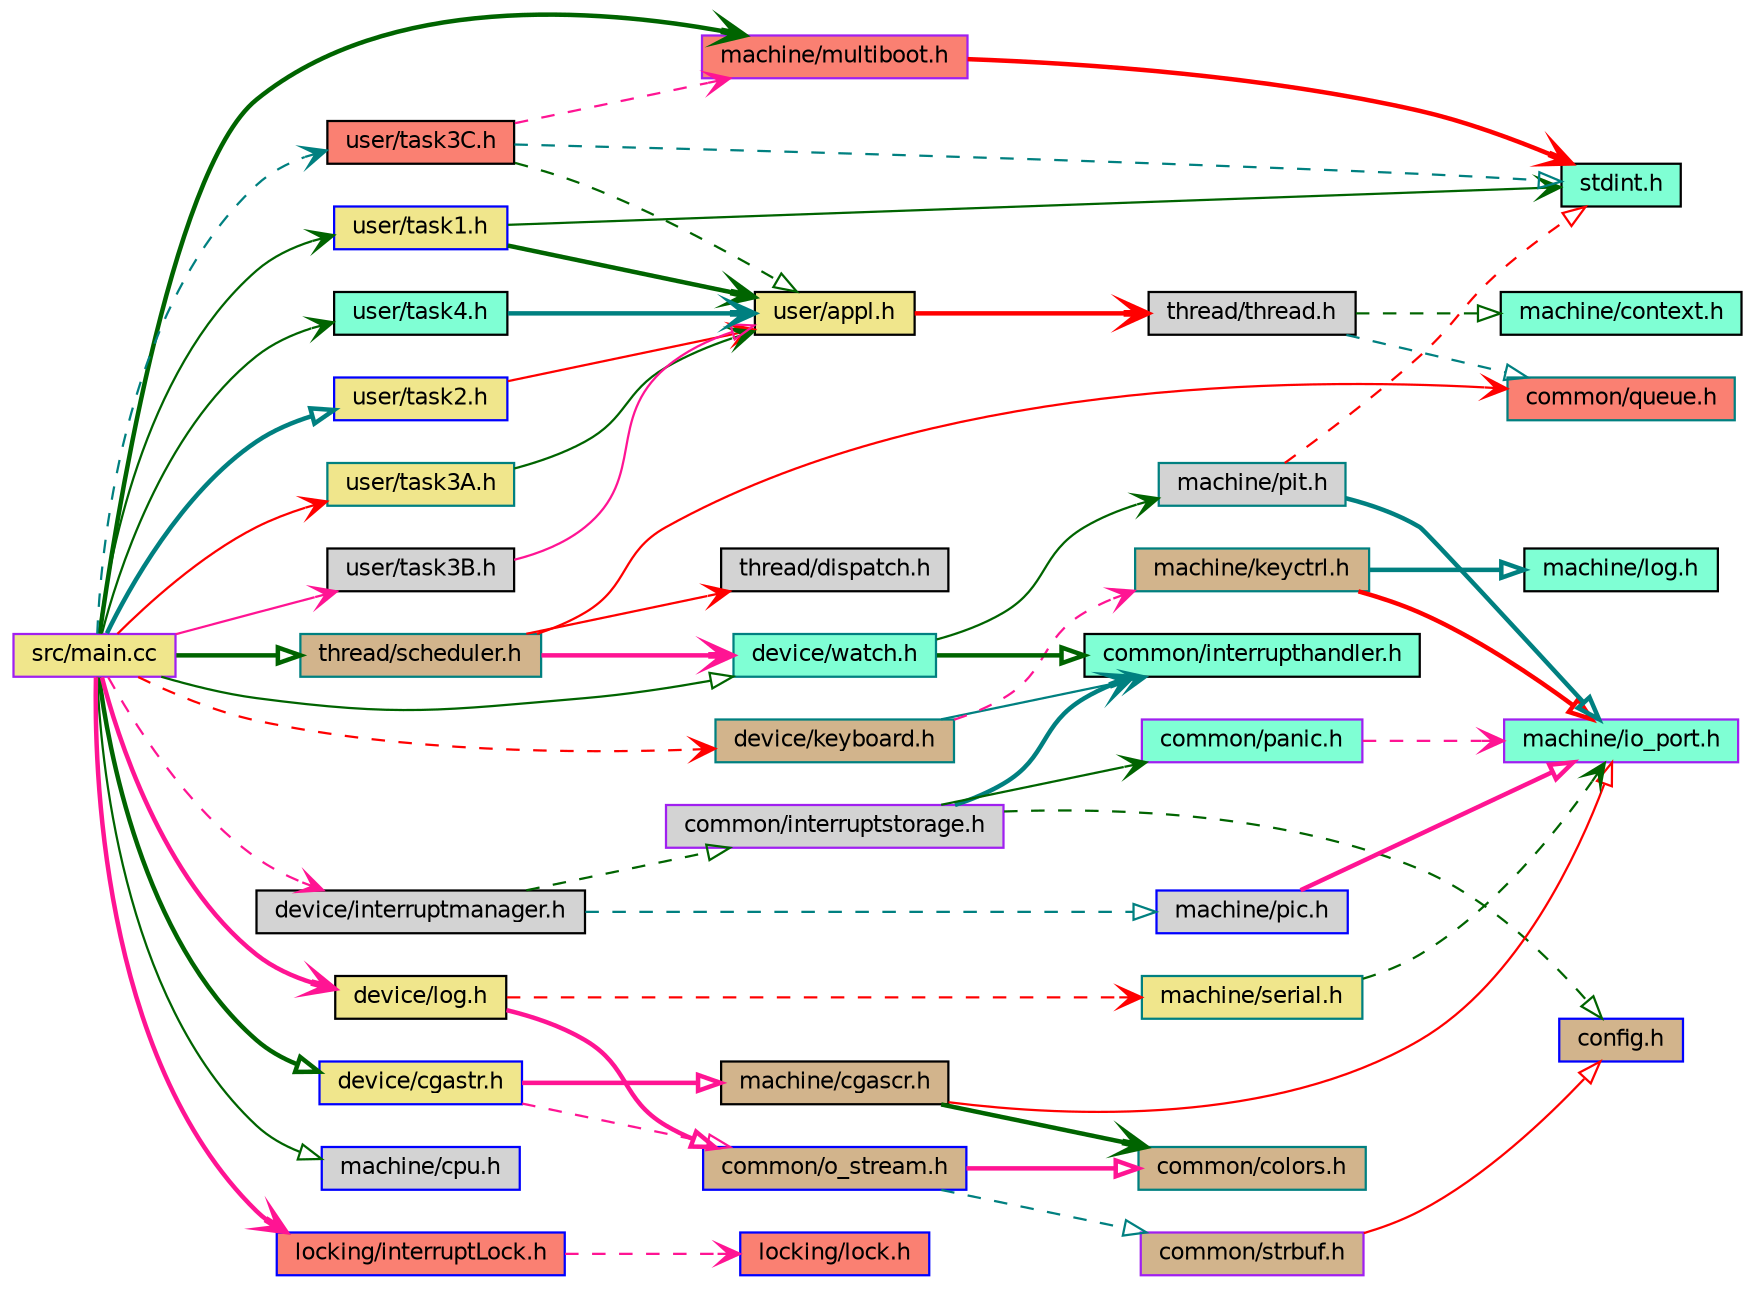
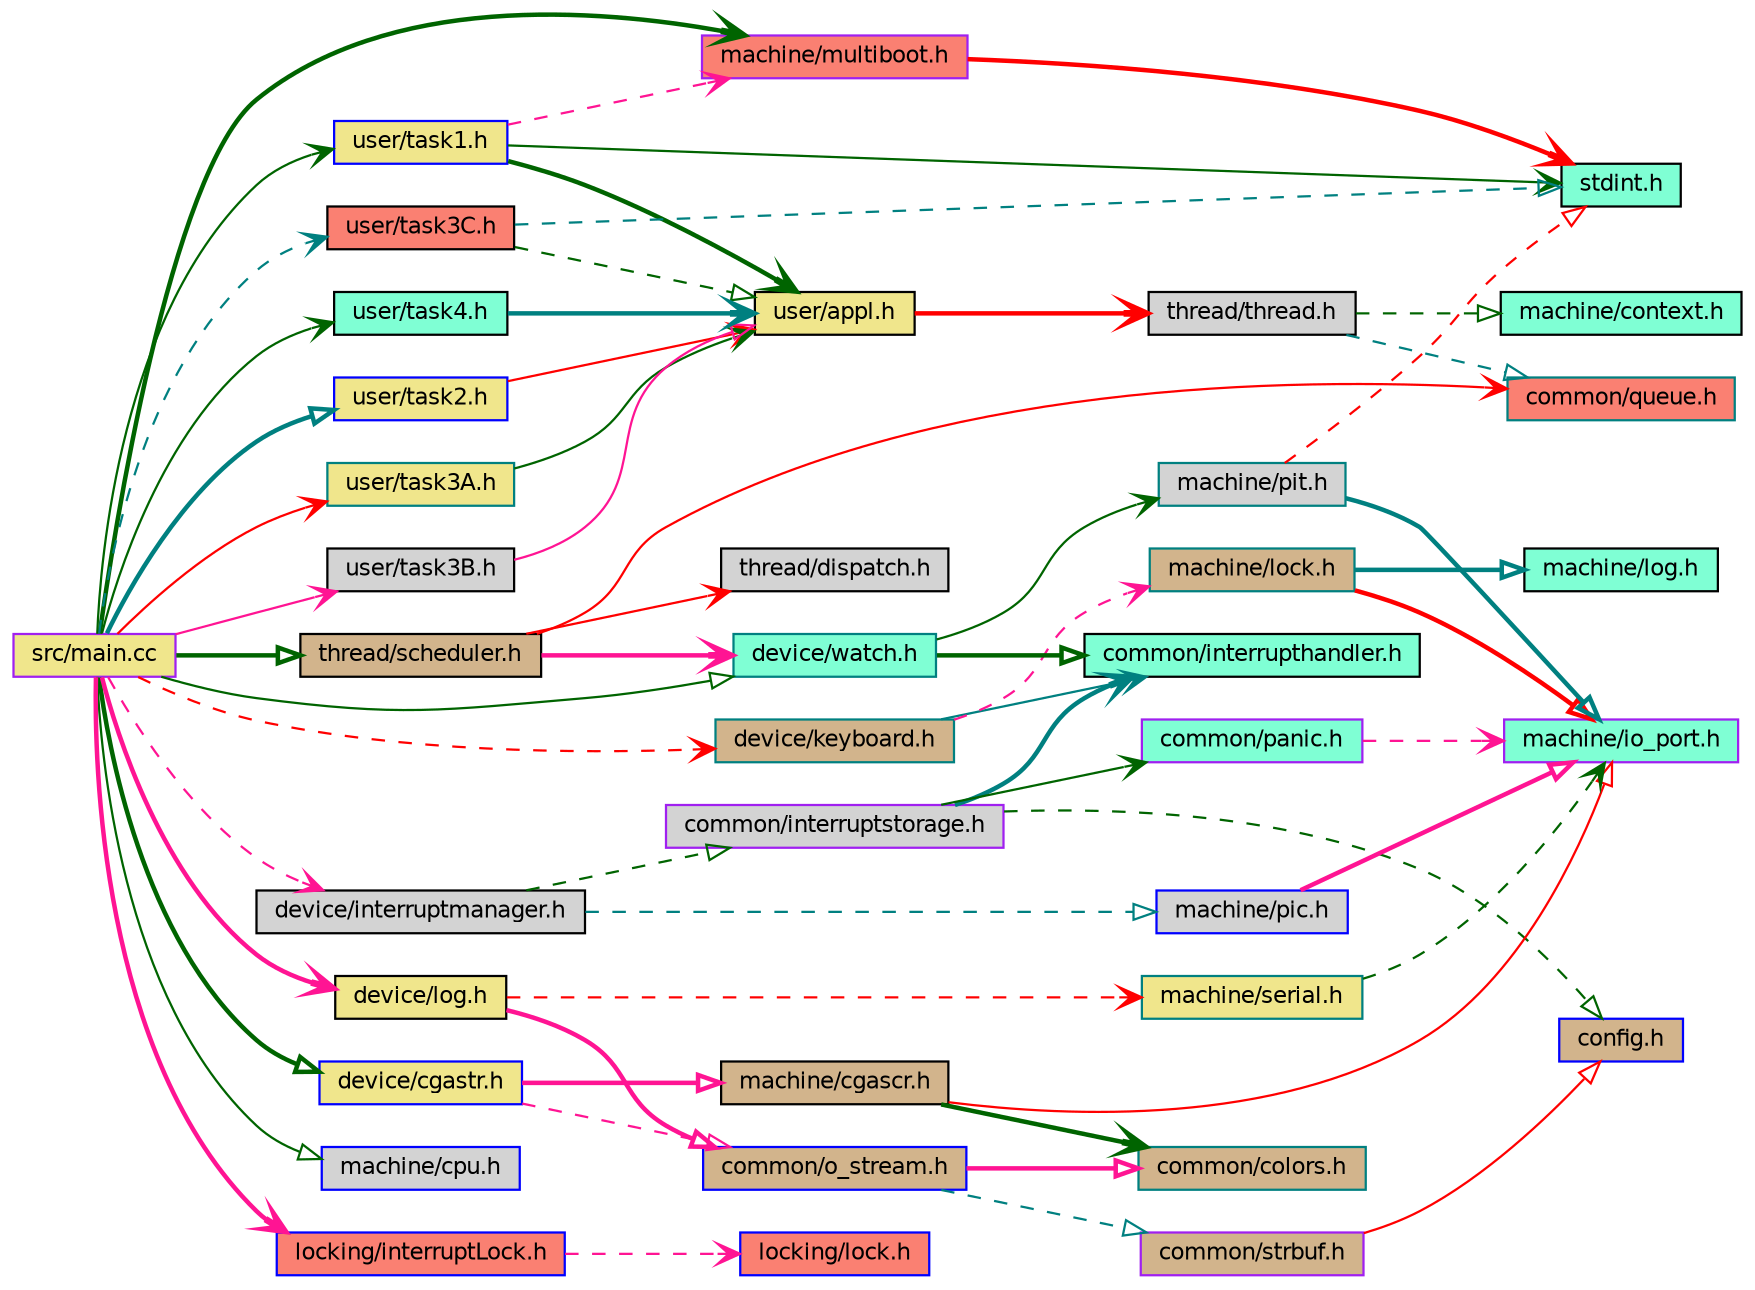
(611, 103) -> (608, 104)
(1252, 570) -> (1252, 570)
(421, 655) -> (421, 655)
